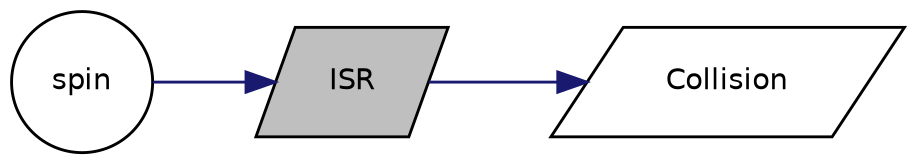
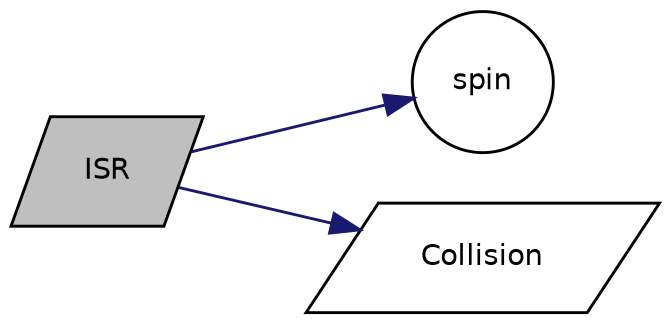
(199, 82) -> (288, 128)
